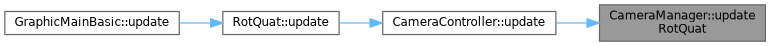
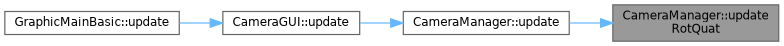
(281, 23) -> (291, 23)
(469, 23) -> (486, 23)
